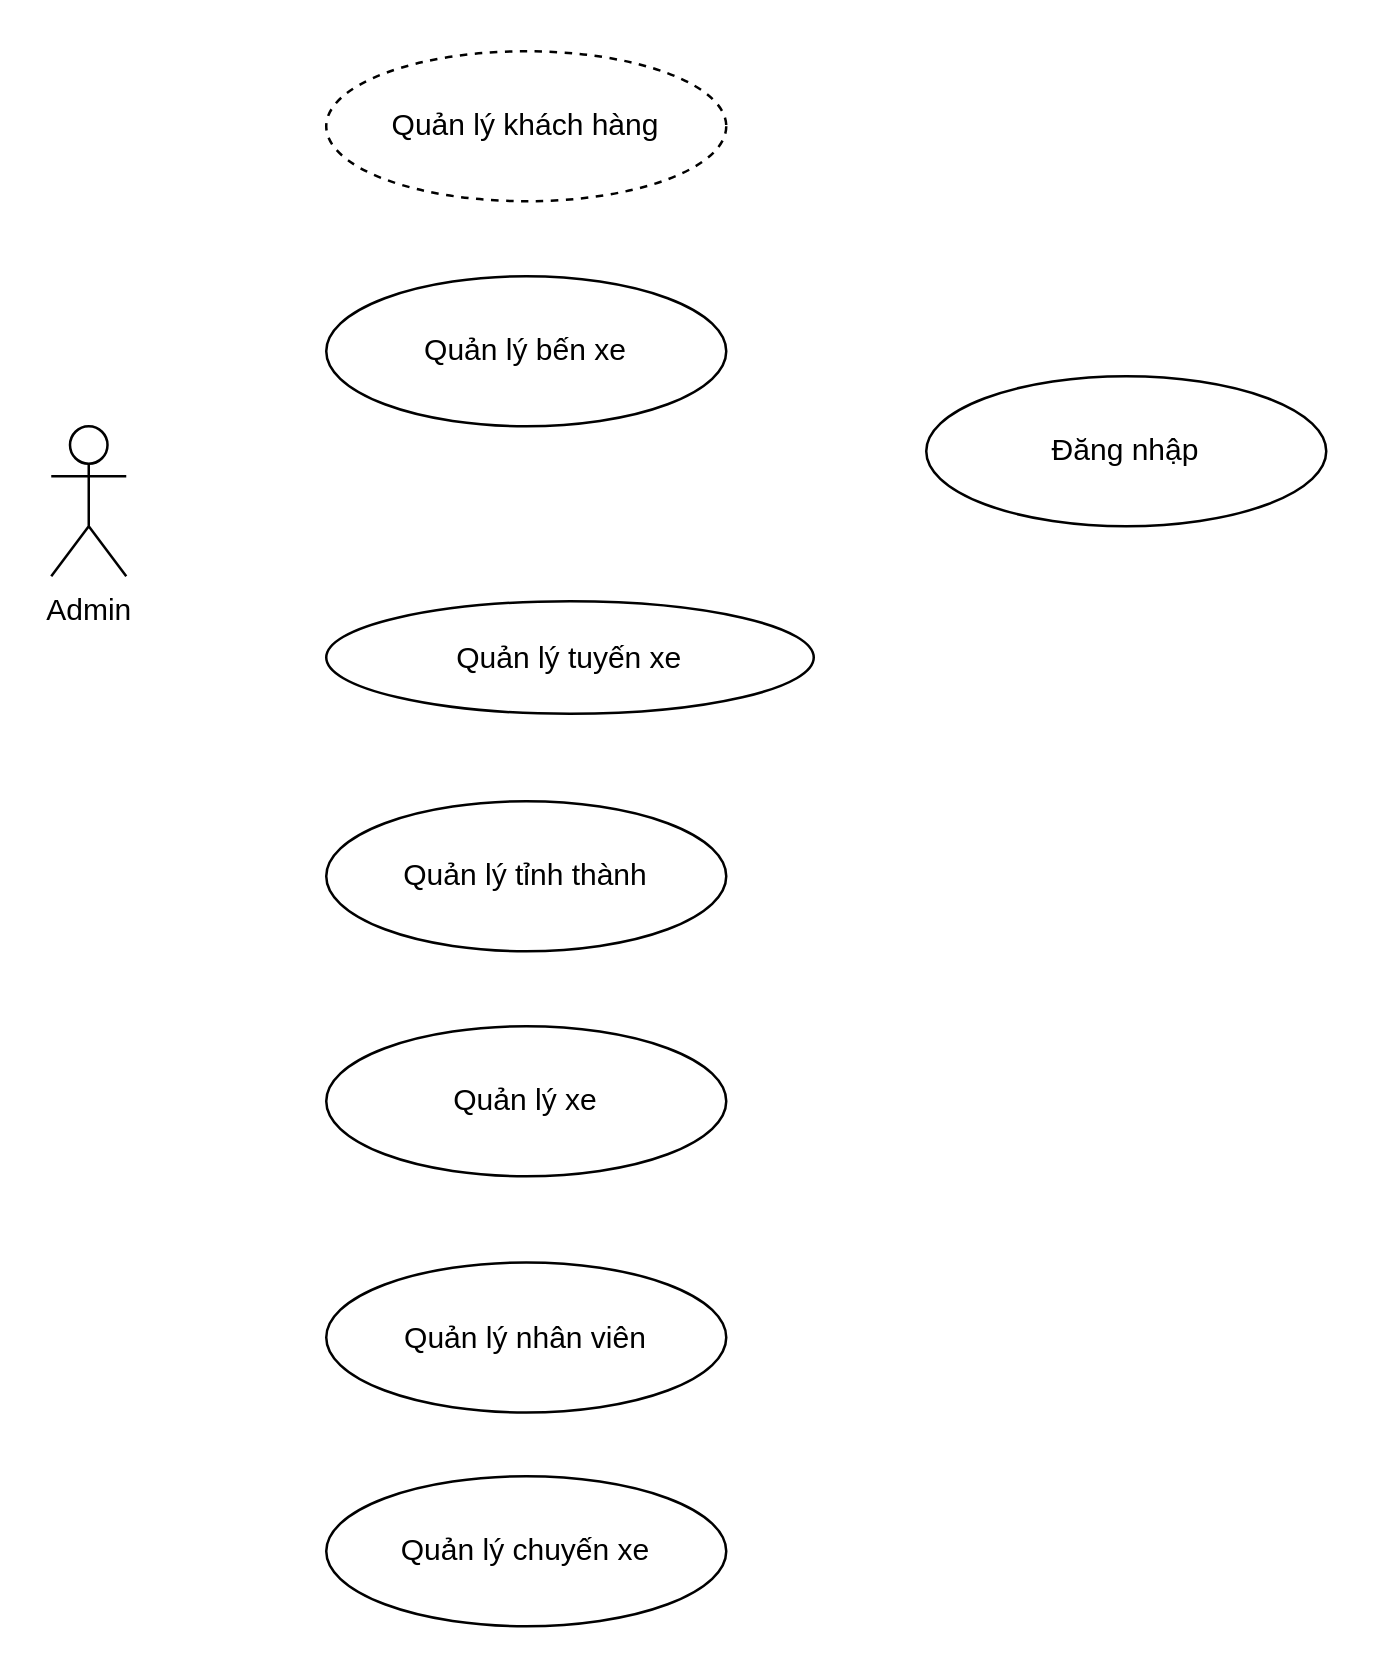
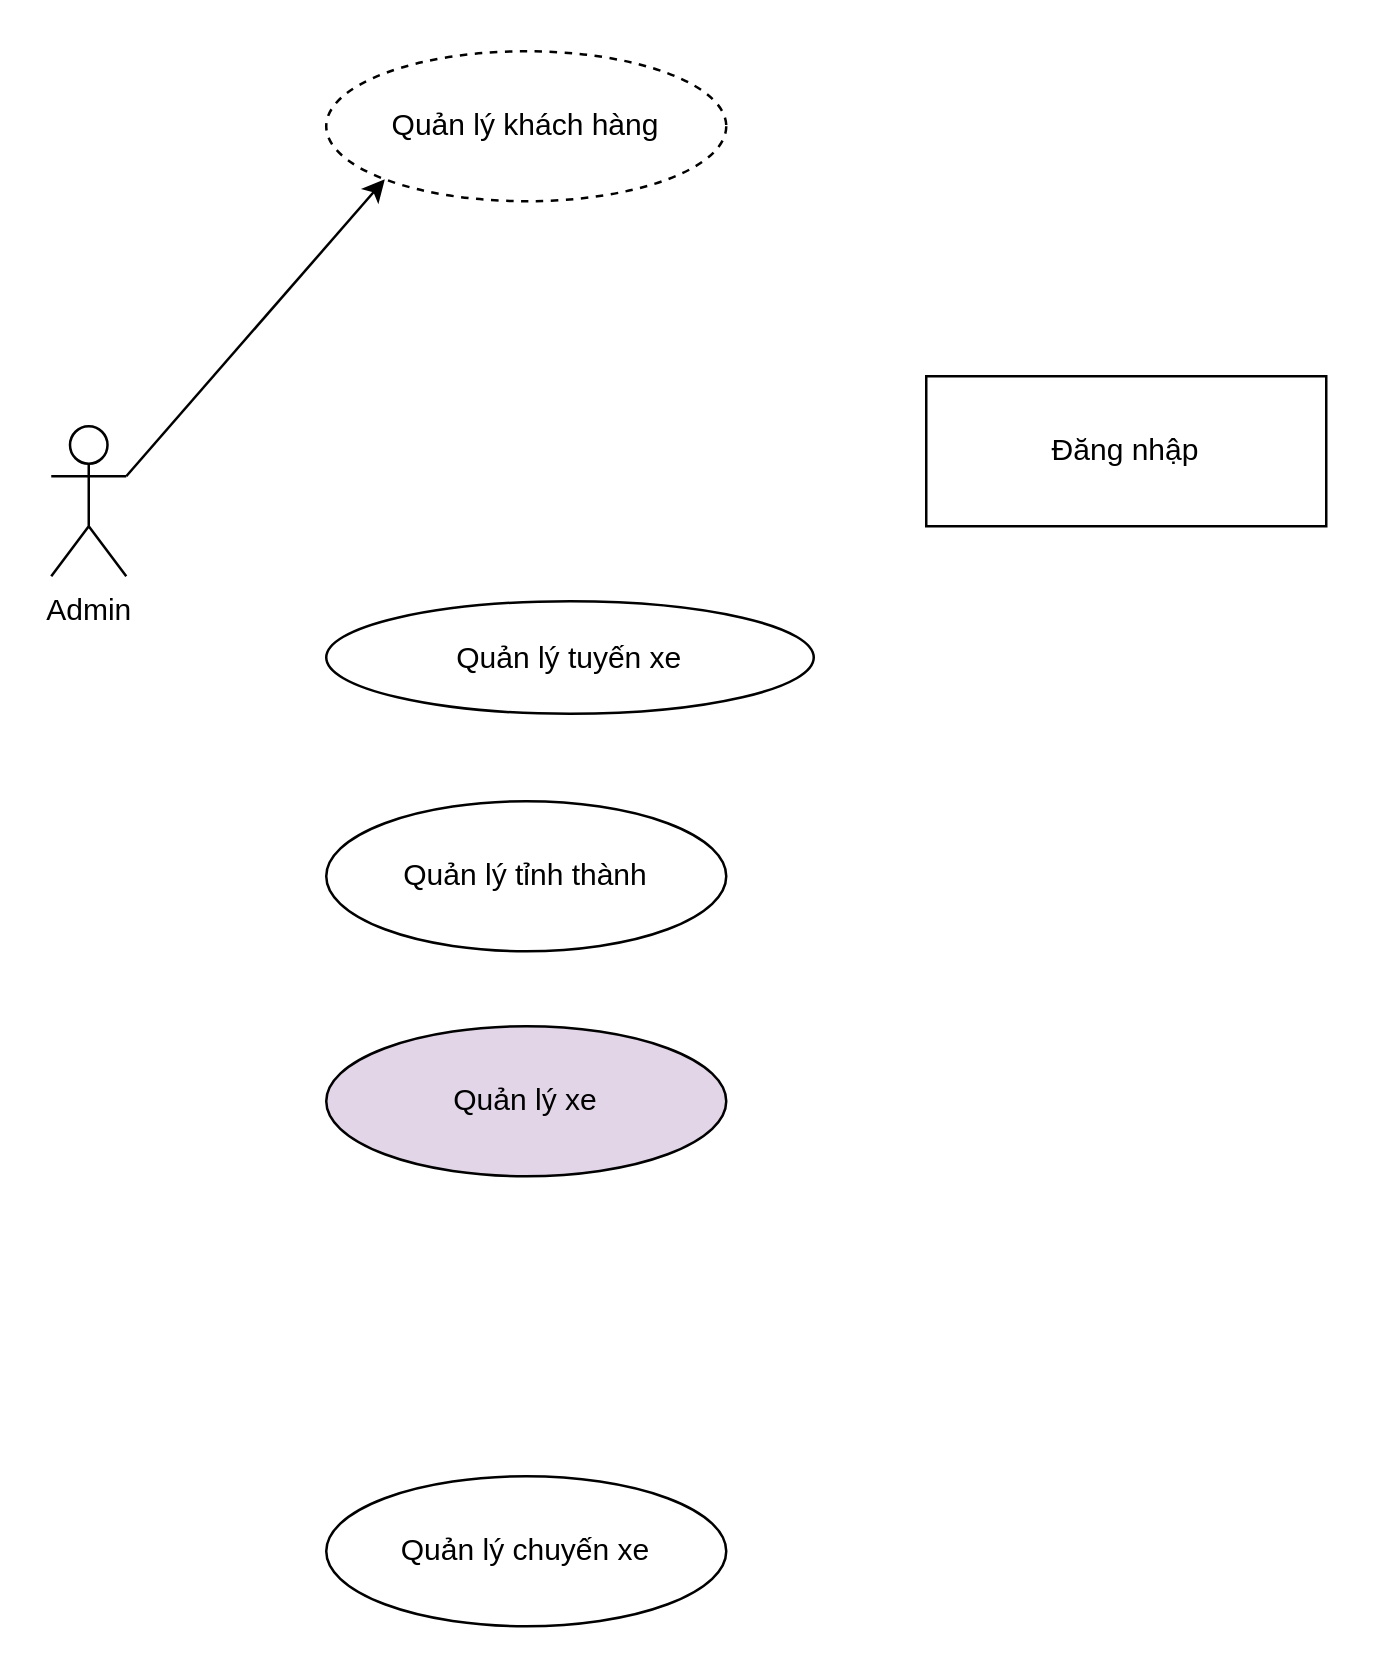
none -> (251, 333)
(526, 351) -> none
(1126, 451) -> (1126, 451)
(526, 1101) -> (526, 1101)
(526, 1338) -> none
